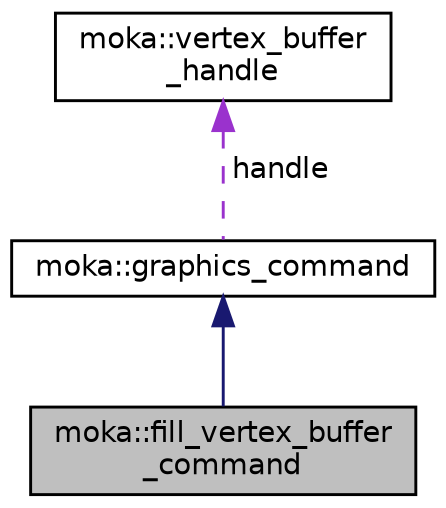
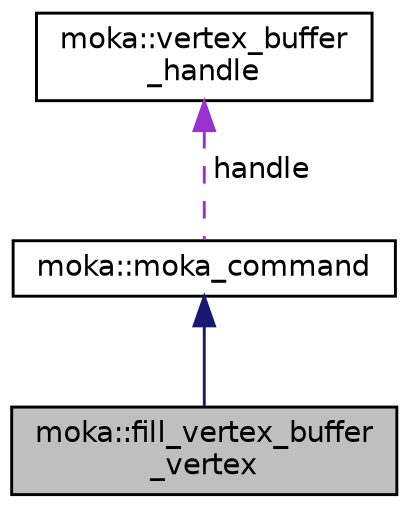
(223, 268) -> (204, 268)
(223, 451) -> (204, 451)
